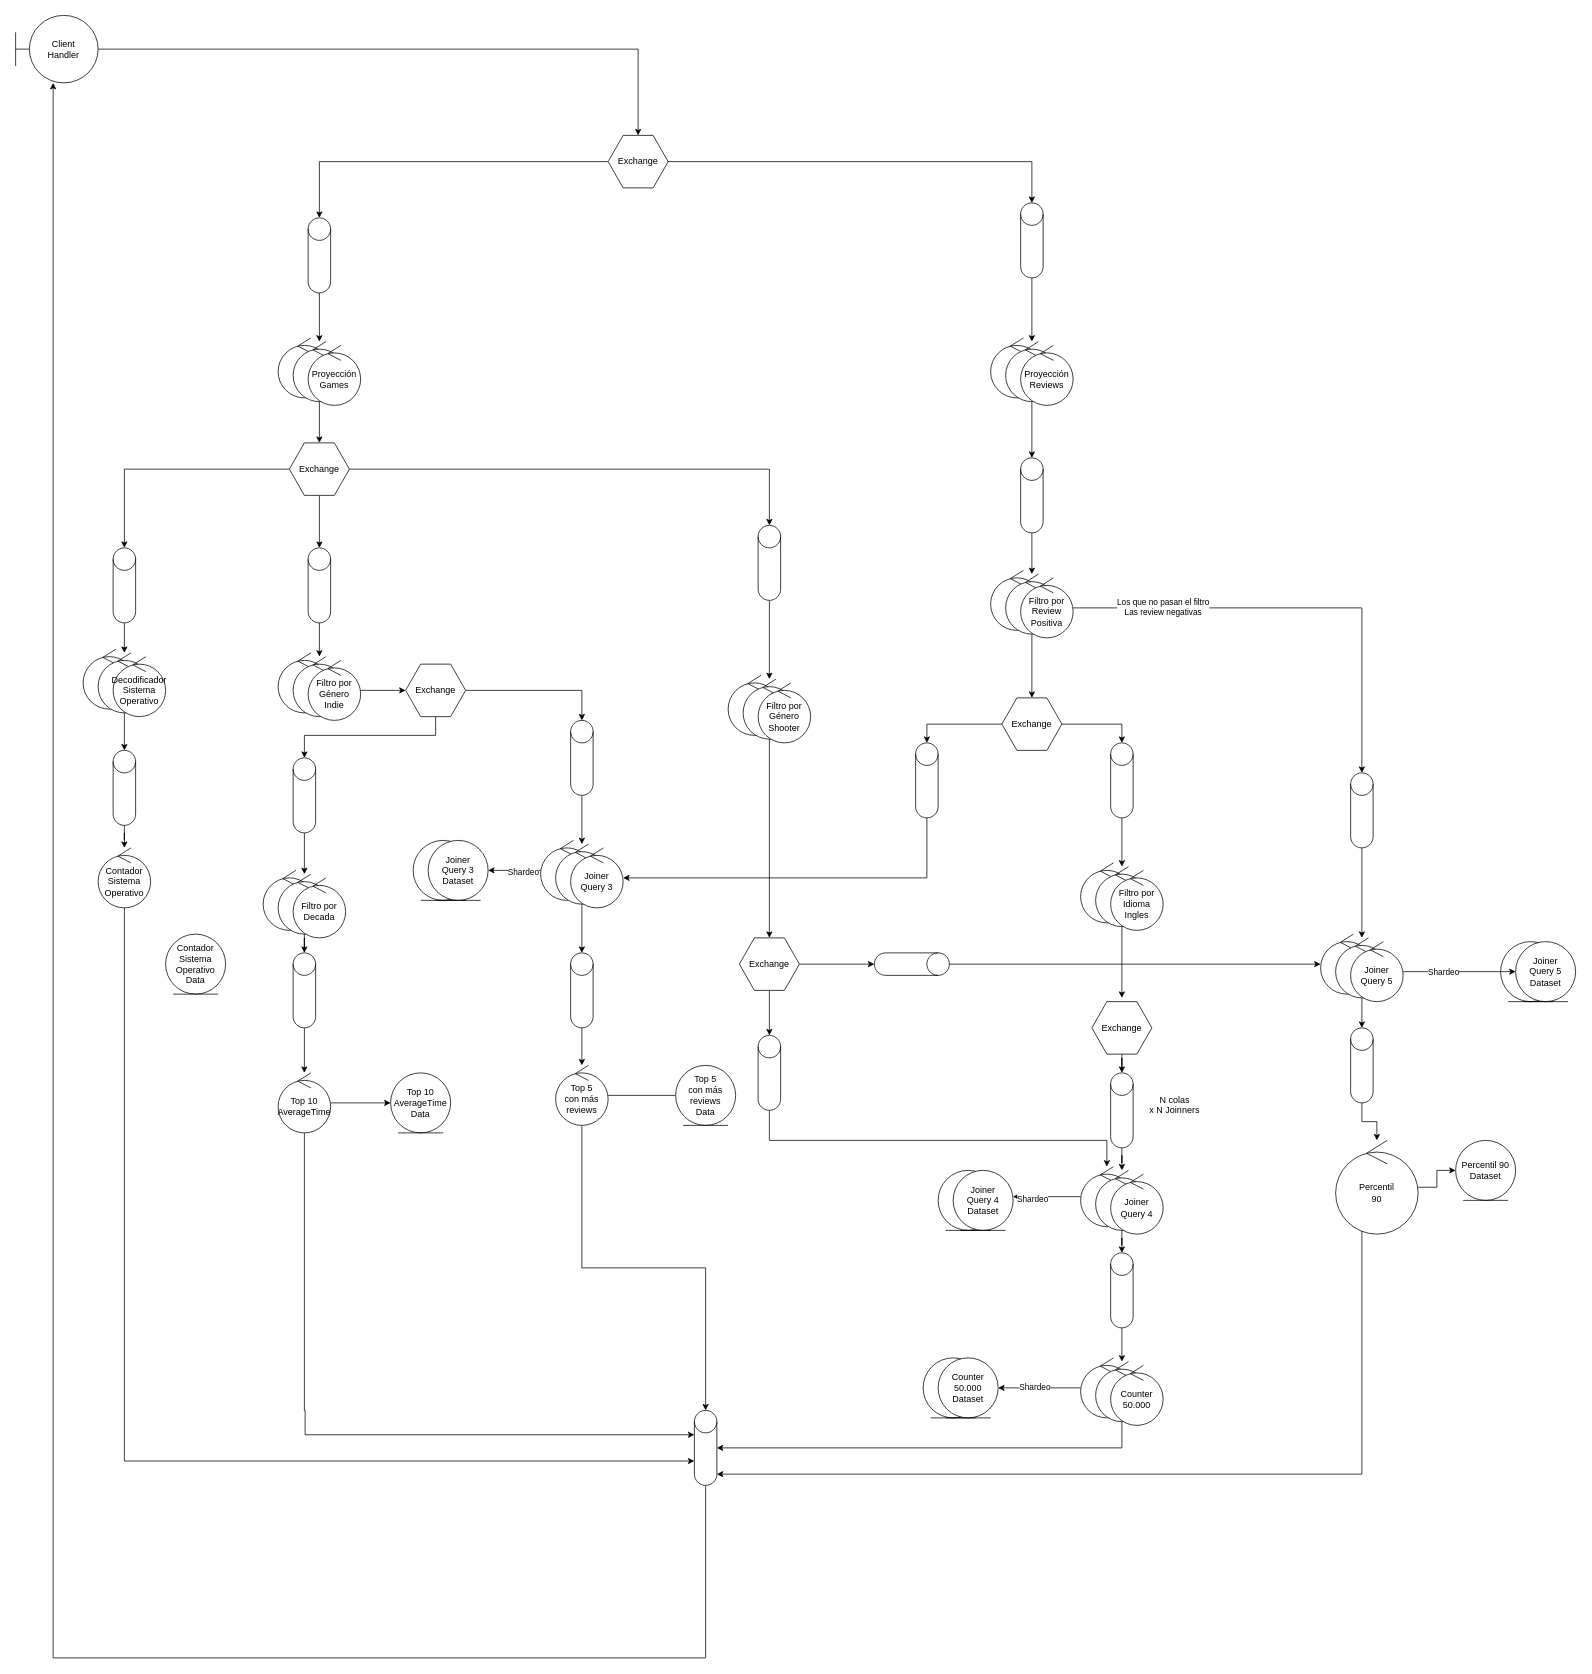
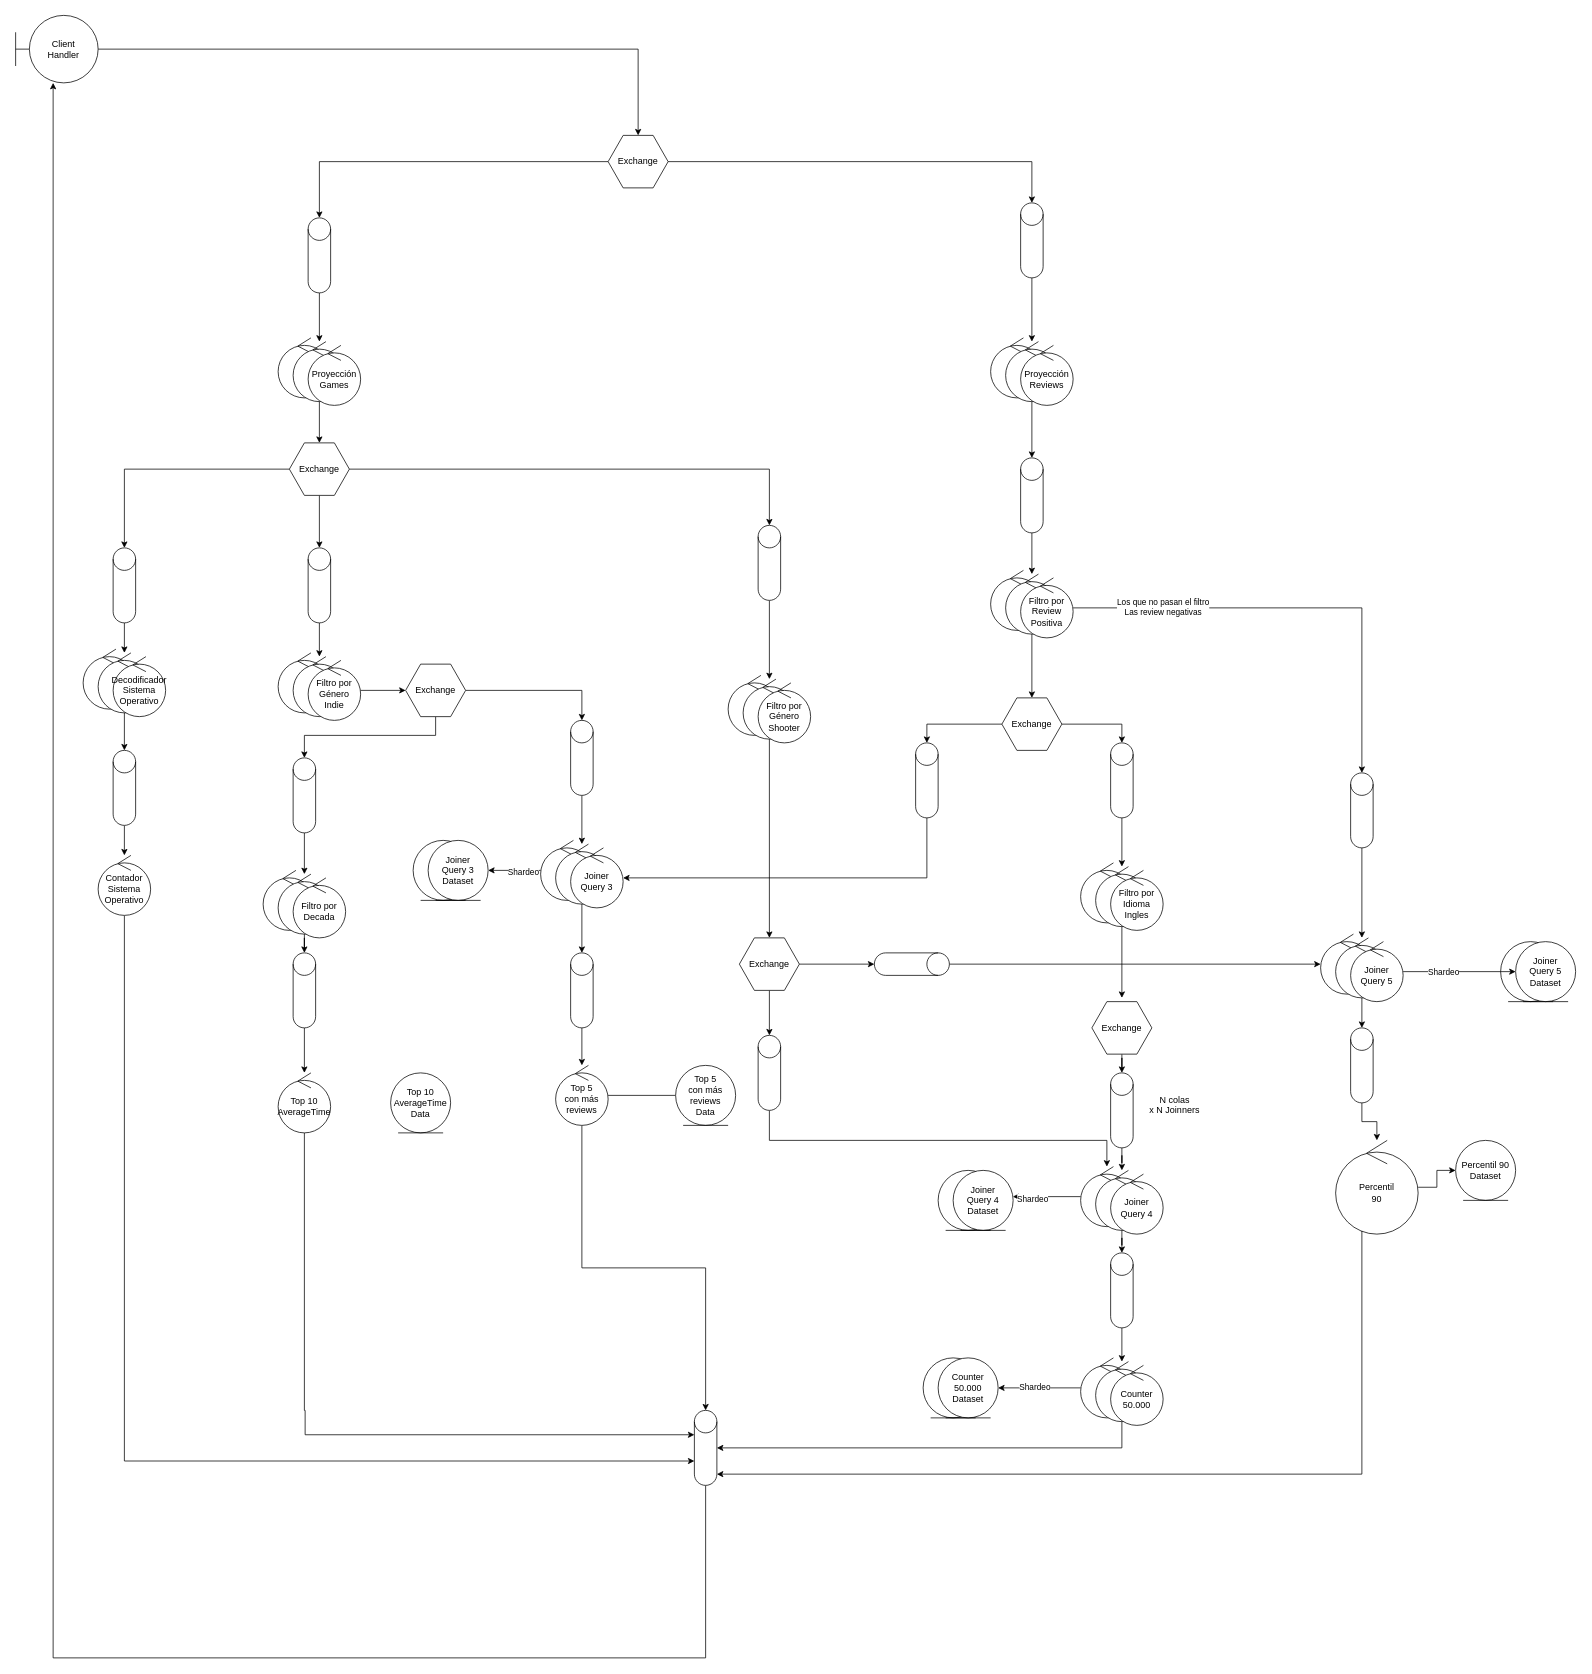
(124, 878) -> (124, 885)
(195, 964) -> none
(384, 1103) -> none
